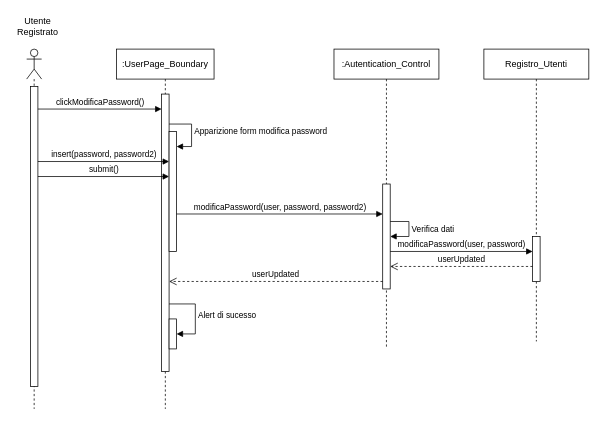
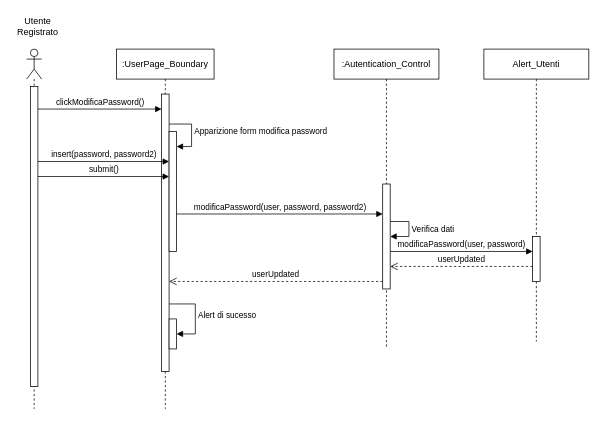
(537, 64) -> (537, 64)
